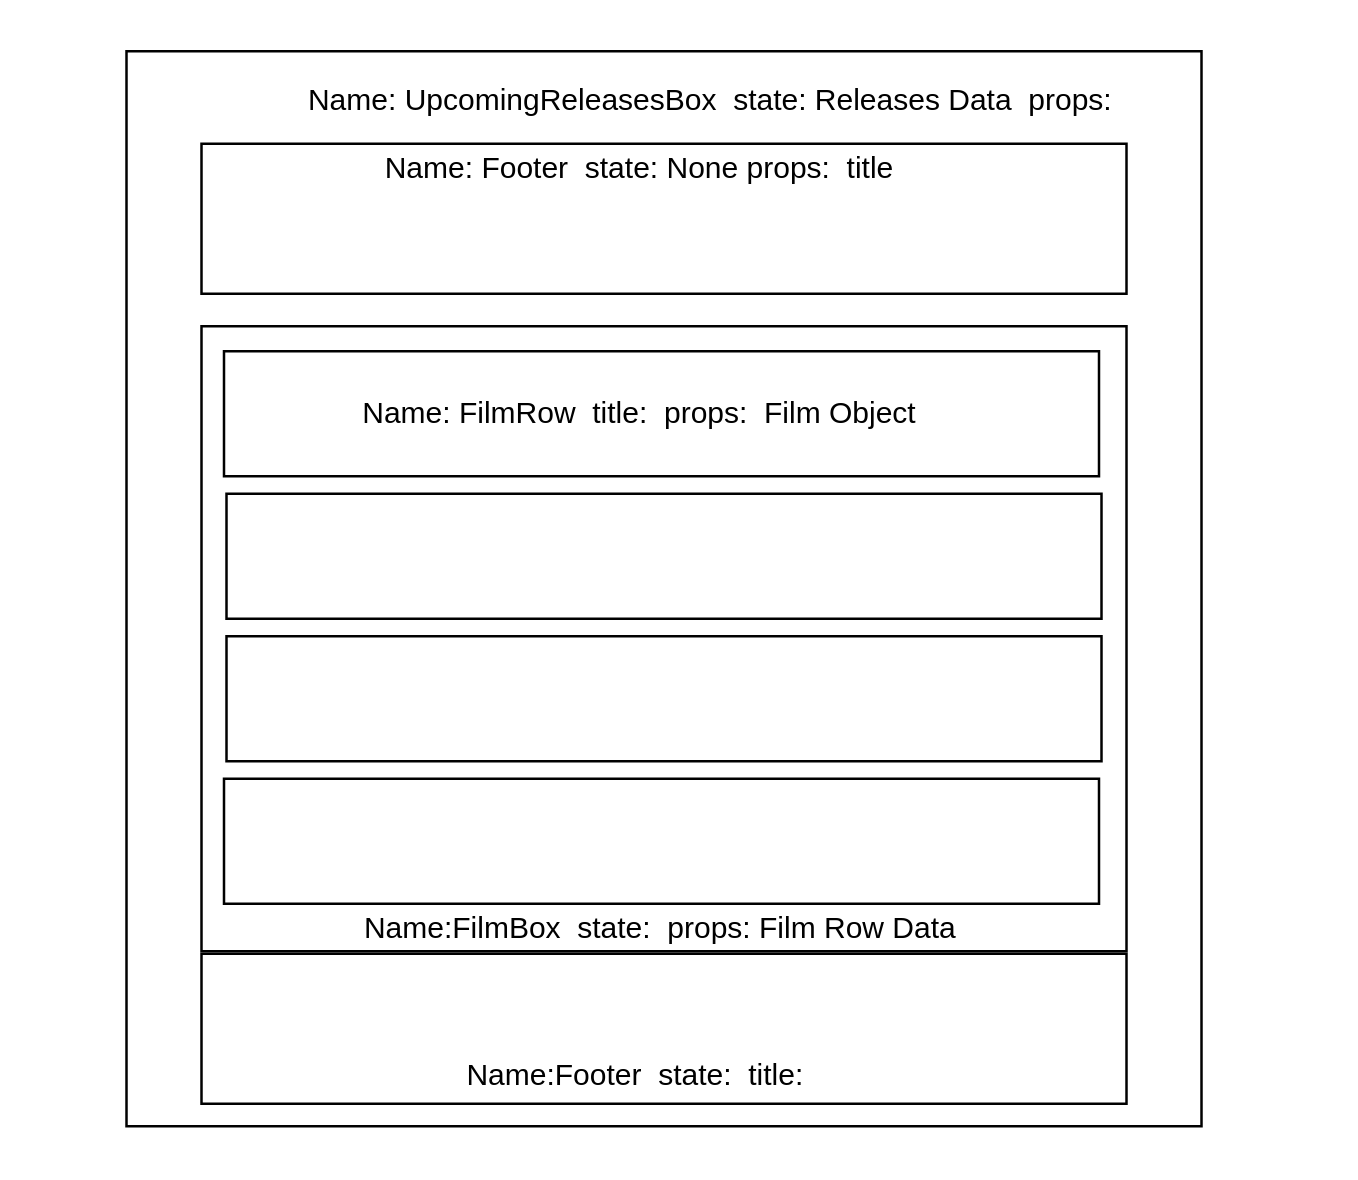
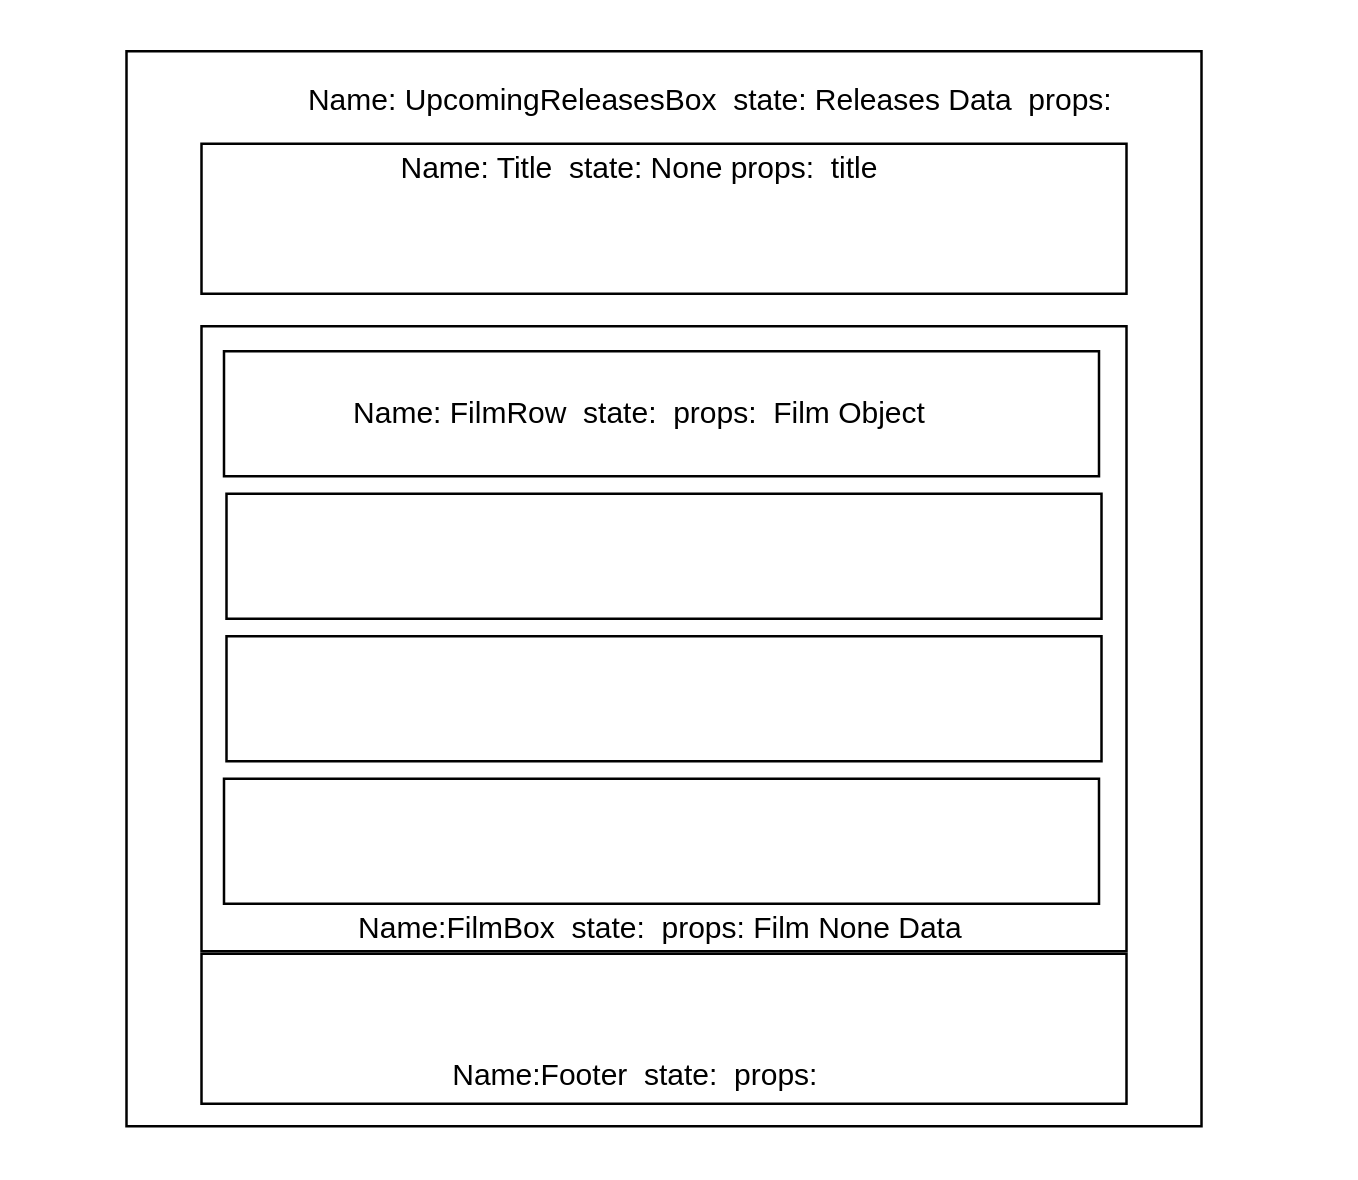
(640, 169) -> (640, 169)
(640, 414) -> (640, 414)
(665, 929) -> (665, 929)
(640, 1076) -> (640, 1076)
